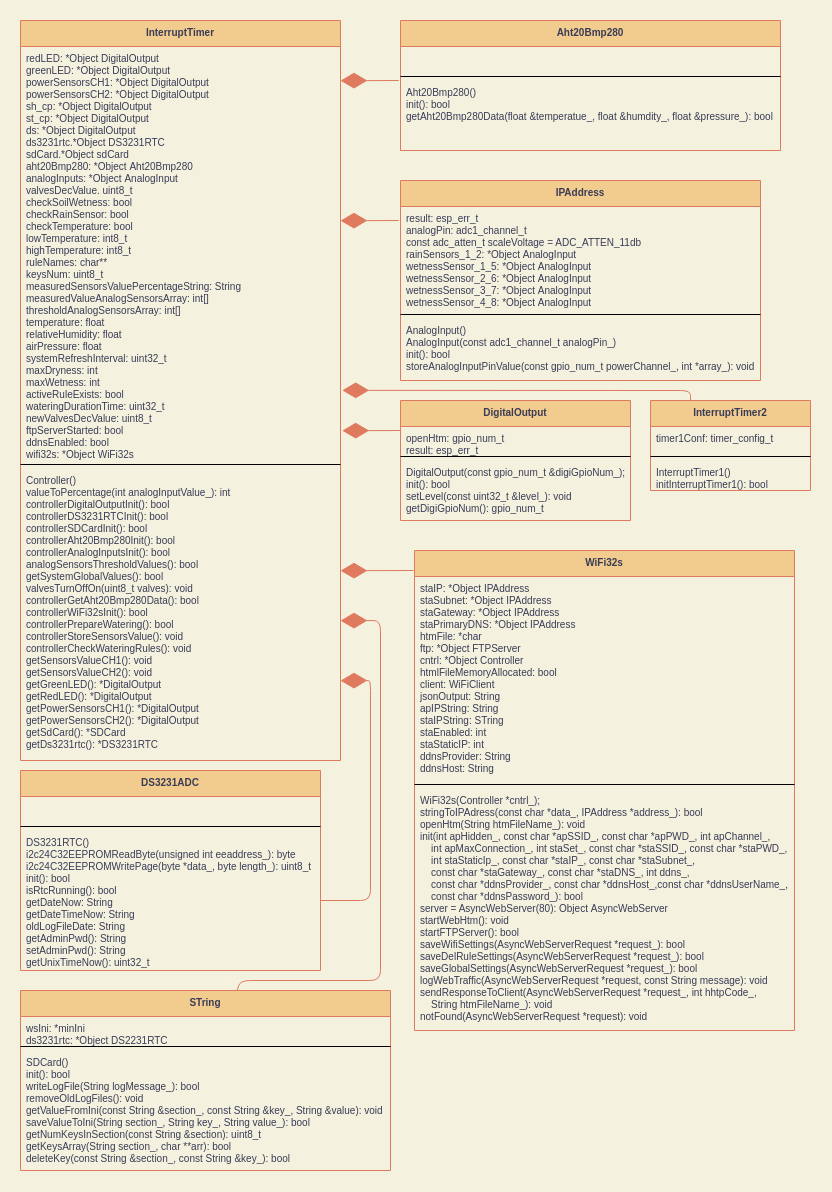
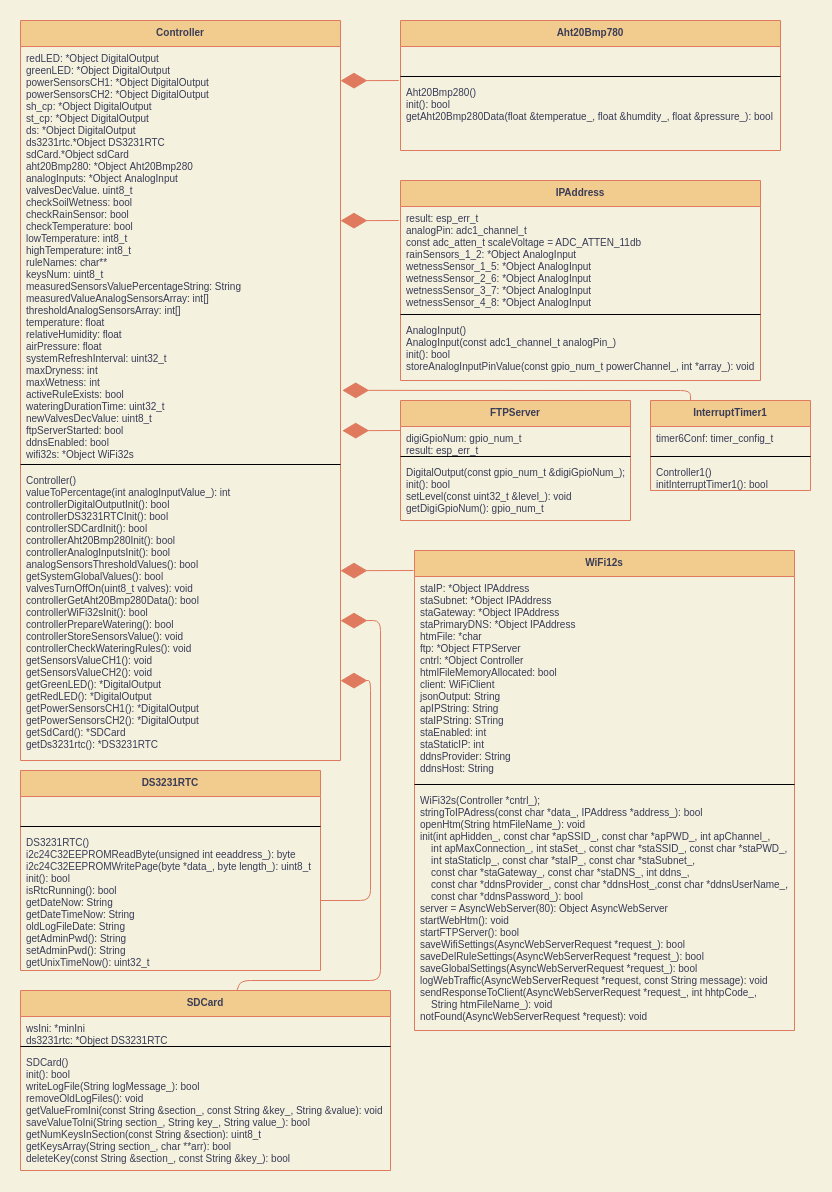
(180, 33) -> (180, 33)
(590, 33) -> (590, 33)
(515, 413) -> (515, 413)
(730, 413) -> (730, 413)
(457, 439) -> (464, 439)
(724, 439) -> (724, 439)
(702, 473) -> (690, 473)
(604, 563) -> (604, 563)
(170, 783) -> (170, 783)
(205, 1003) -> (205, 1003)
(59, 1029) -> (59, 1029)
